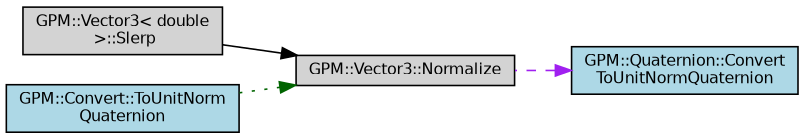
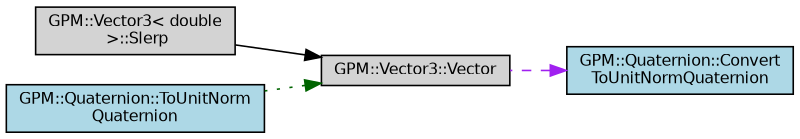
(405, 70) -> (416, 70)
(123, 108) -> (135, 108)
